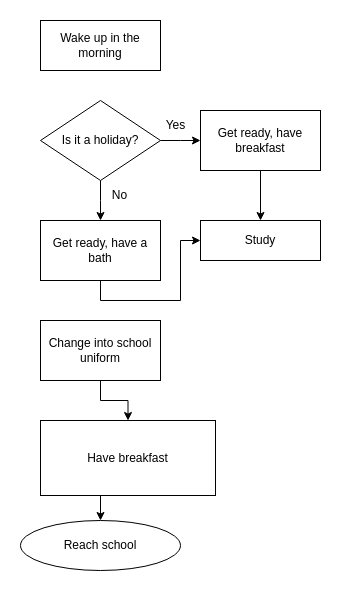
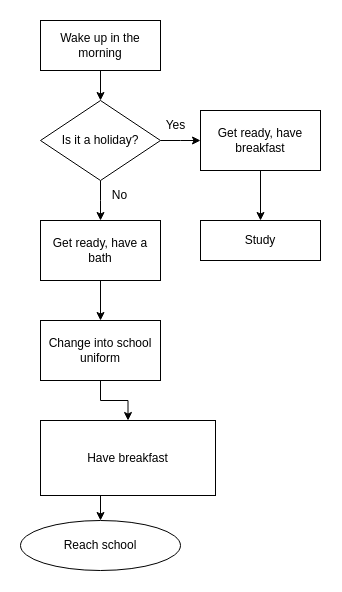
none -> (101, 82)
(176, 301) -> (101, 306)
